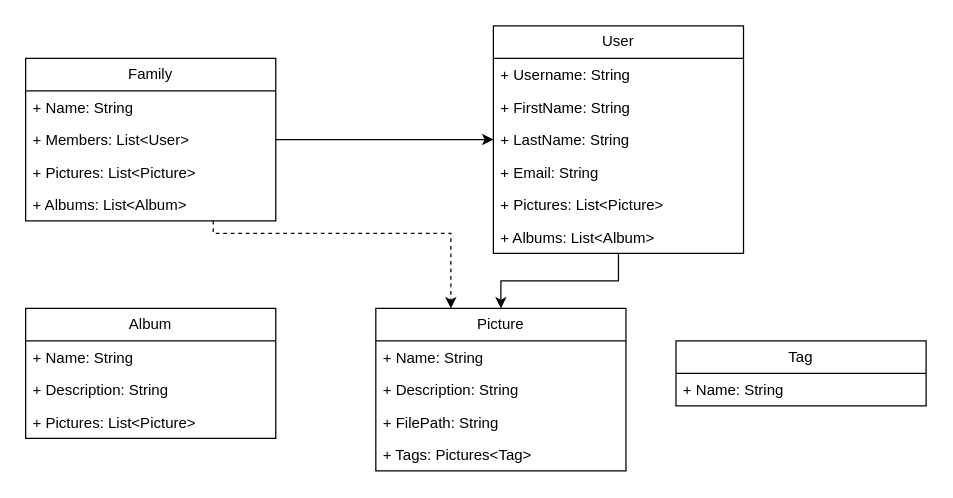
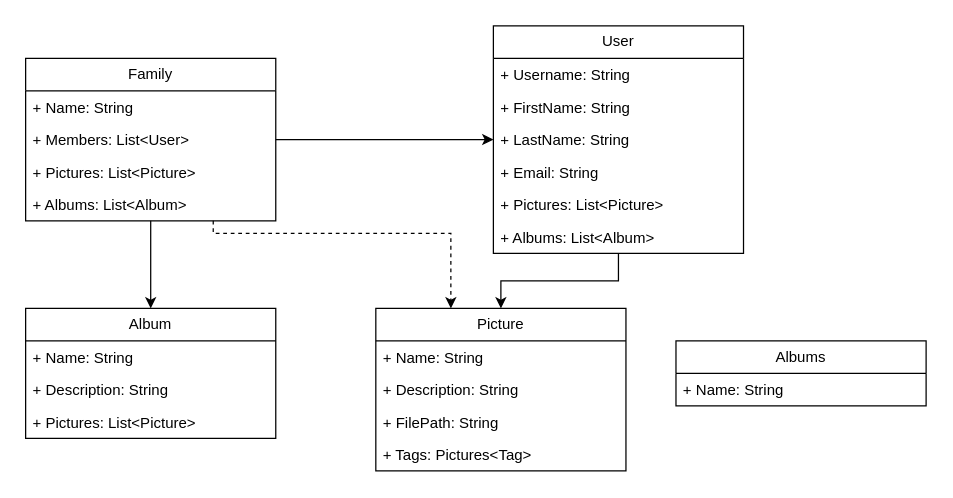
none -> (151, 260)
(801, 357) -> (801, 357)
